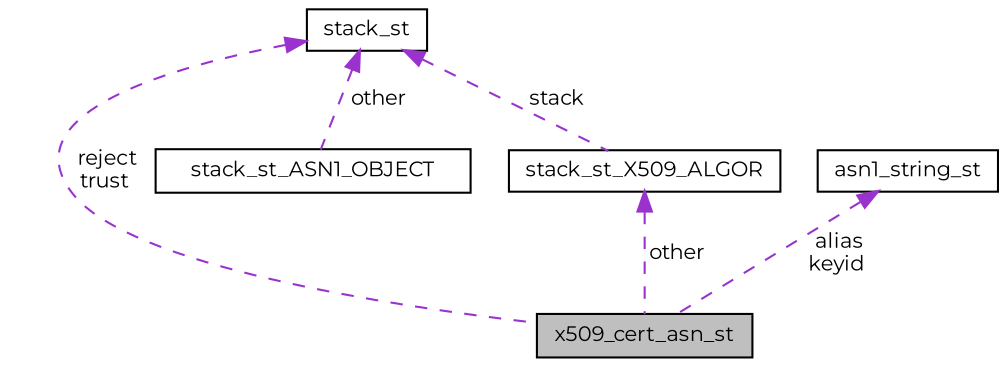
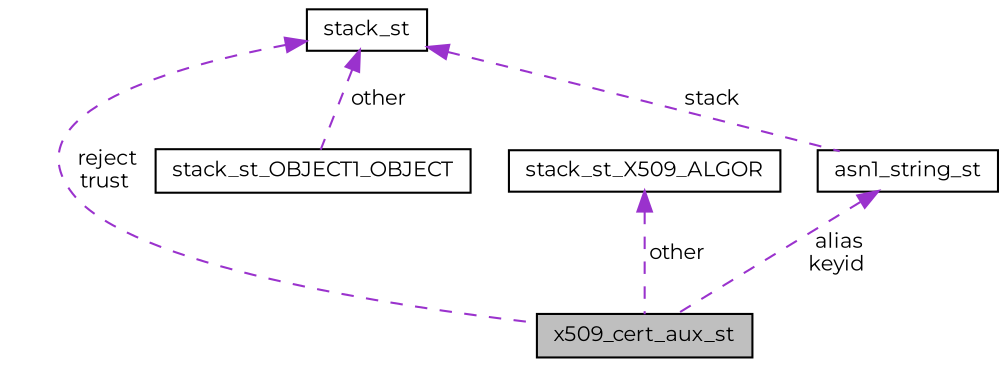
(515, 105) -> (644, 101)
(313, 171) -> (313, 171)
(645, 336) -> (645, 336)
